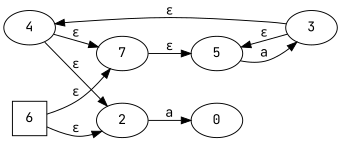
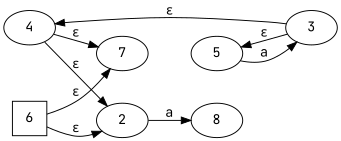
(165, 54) -> none
(217, 120) -> (217, 120)
